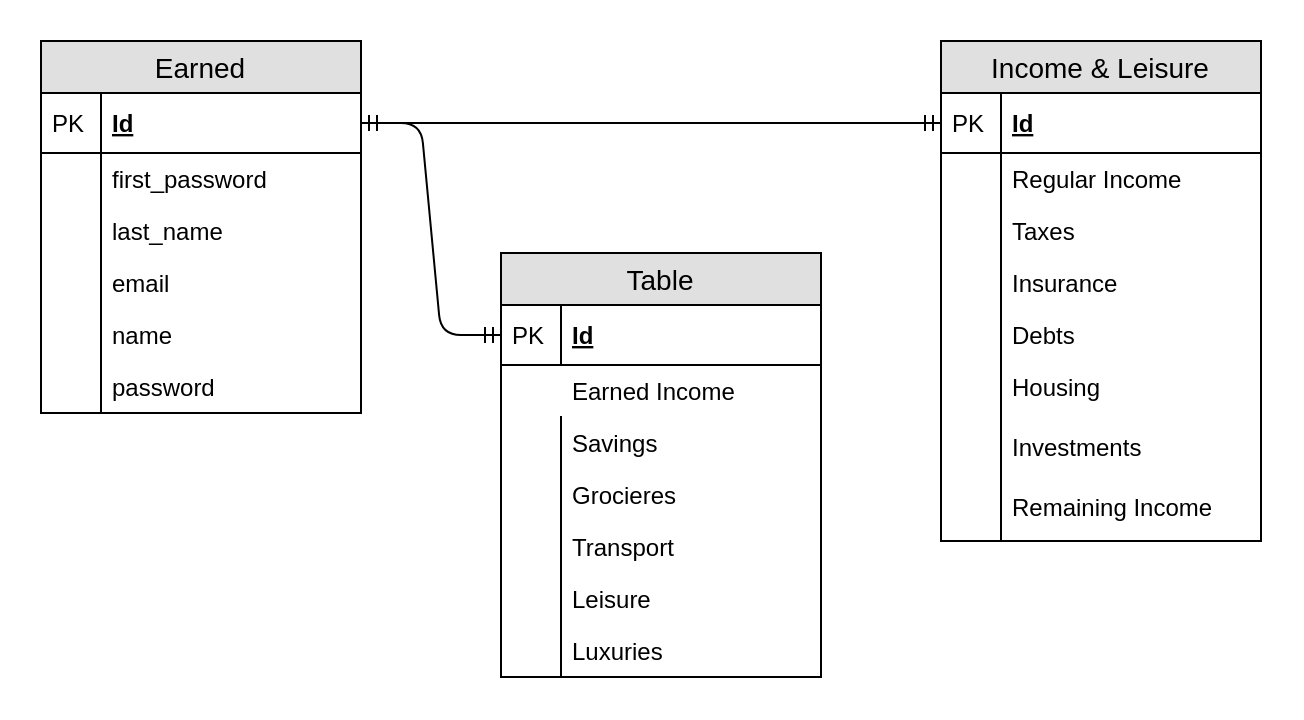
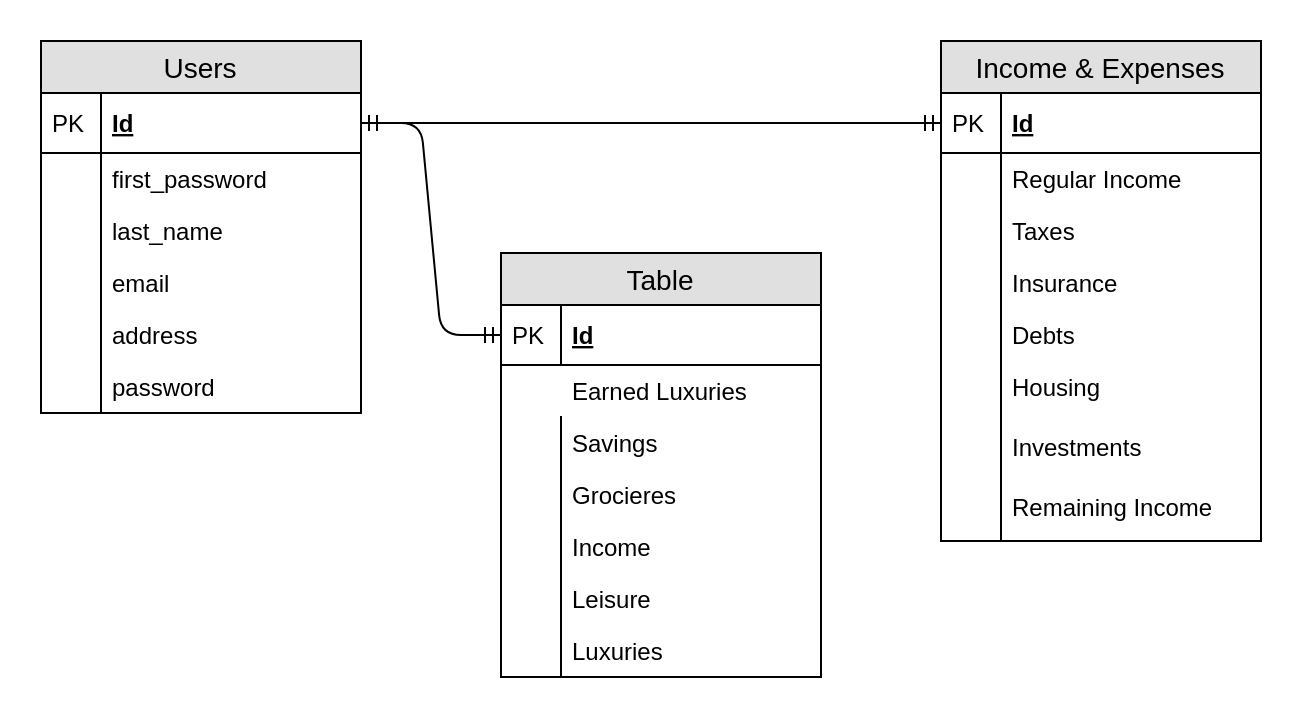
(200, 69) -> (200, 69)
(1100, 69) -> (1100, 69)
(139, 336) -> (159, 336)
(656, 392) -> (667, 392)
(632, 548) -> (612, 548)
